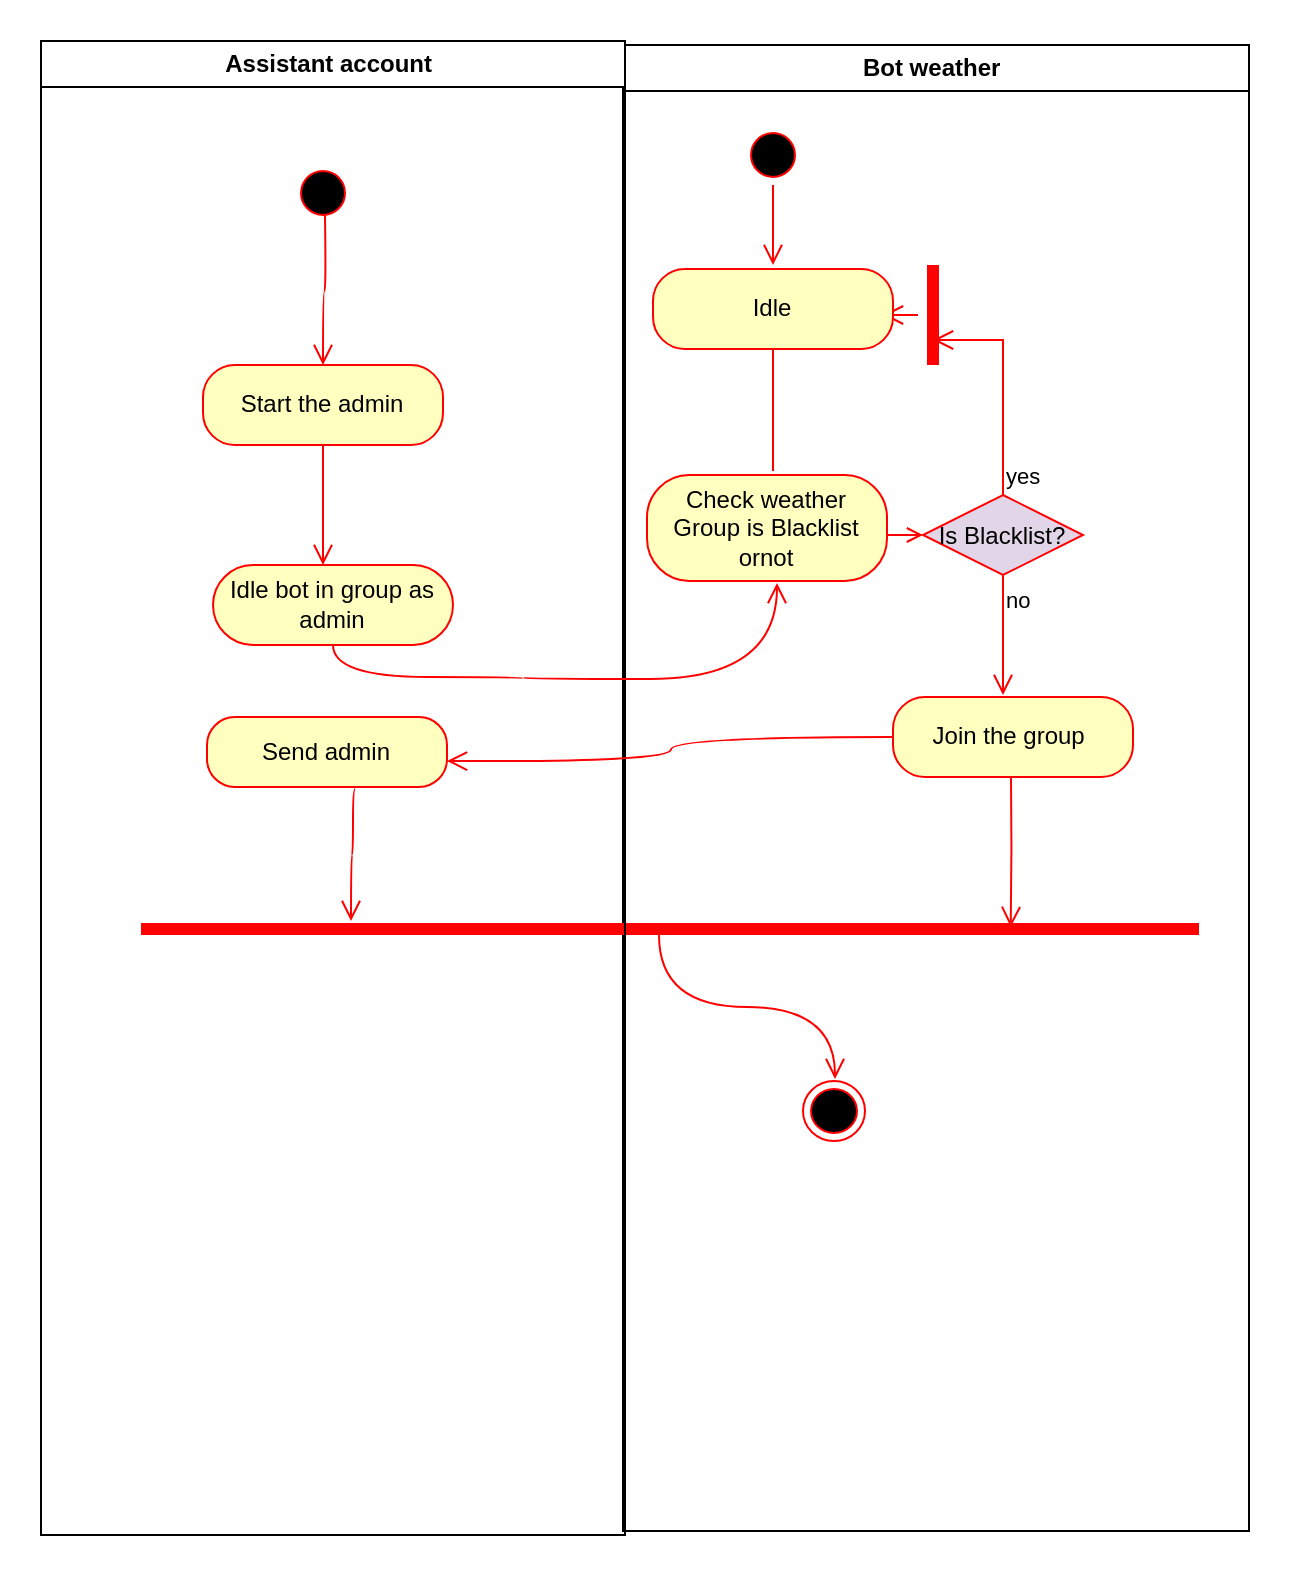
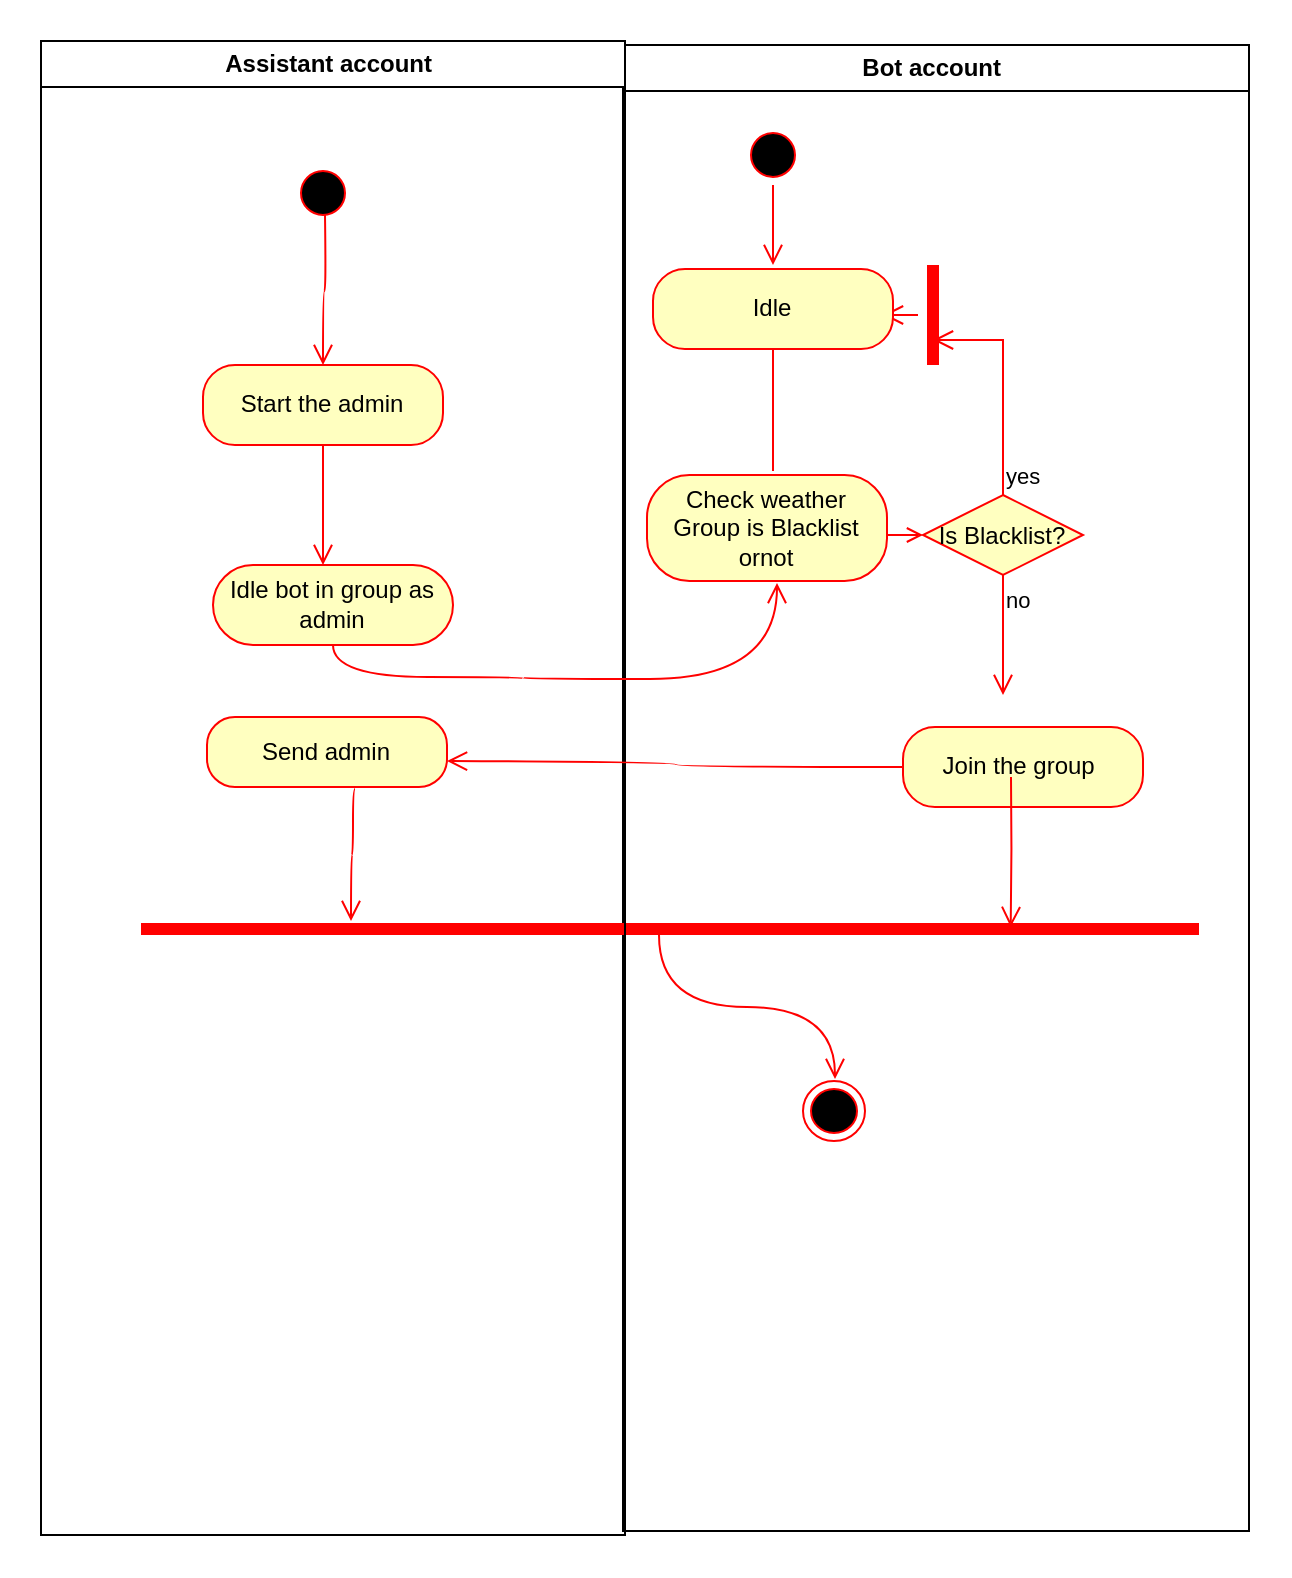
(936, 69) -> (936, 69)
(1003, 535) -> (1003, 535)
(1013, 737) -> (1023, 767)
